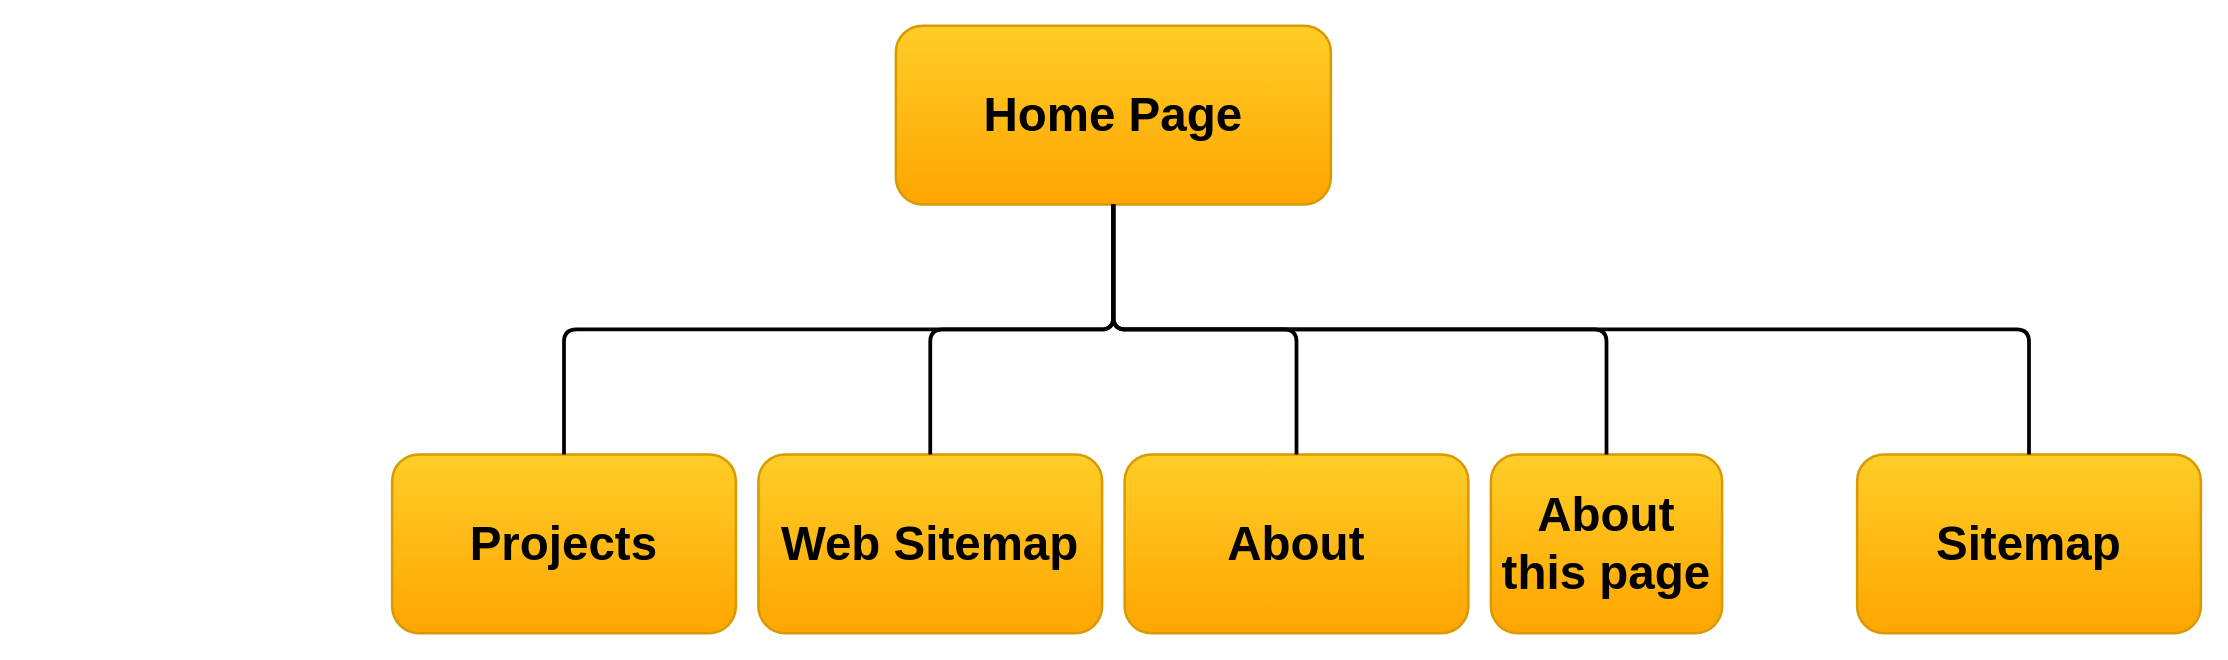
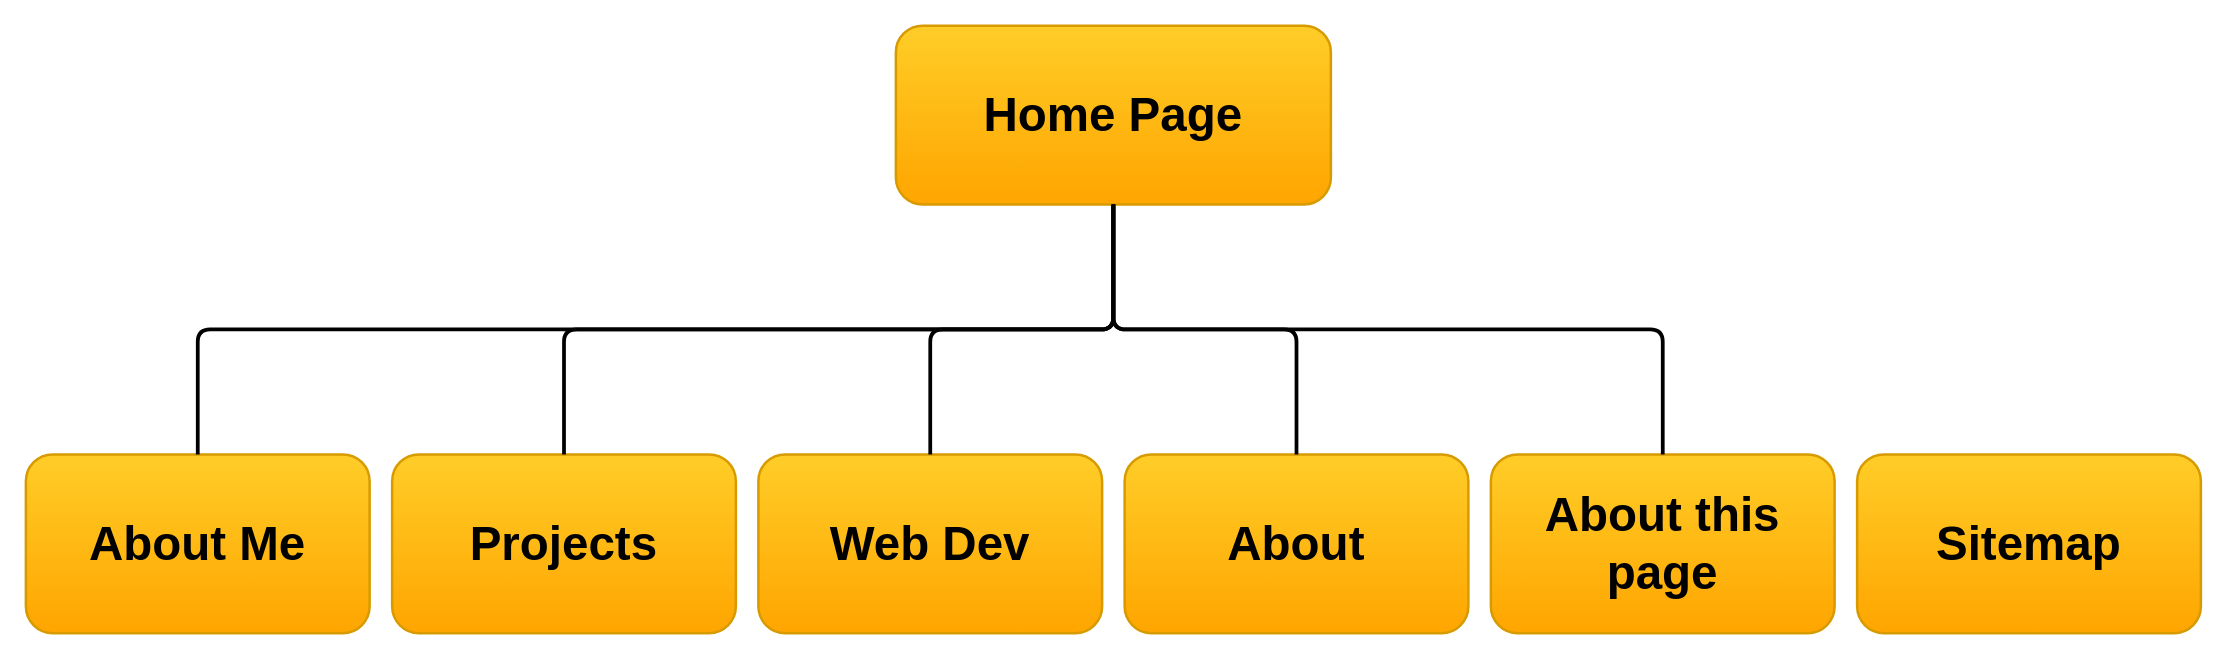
none -> (325, 329)
(1900, 329) -> none
none -> (198, 544)
(930, 544) -> (930, 544)
(1606, 544) -> (1663, 544)
